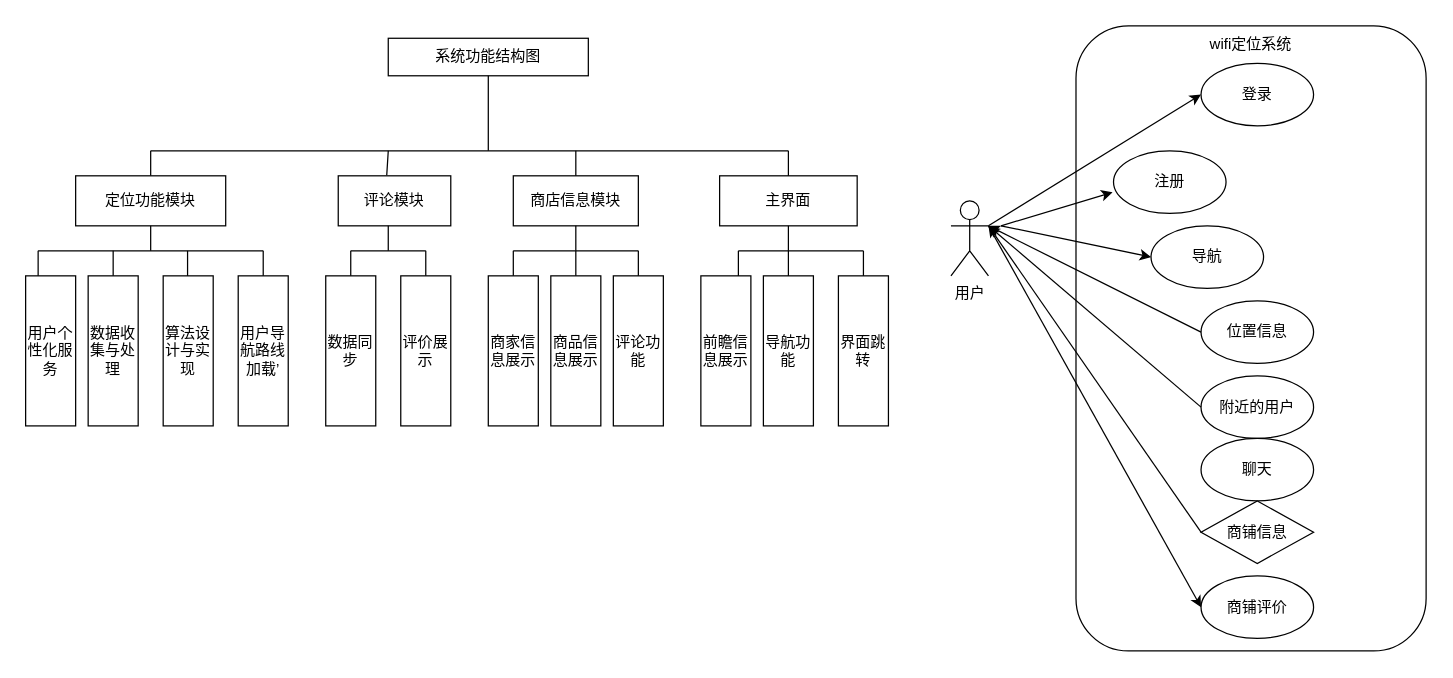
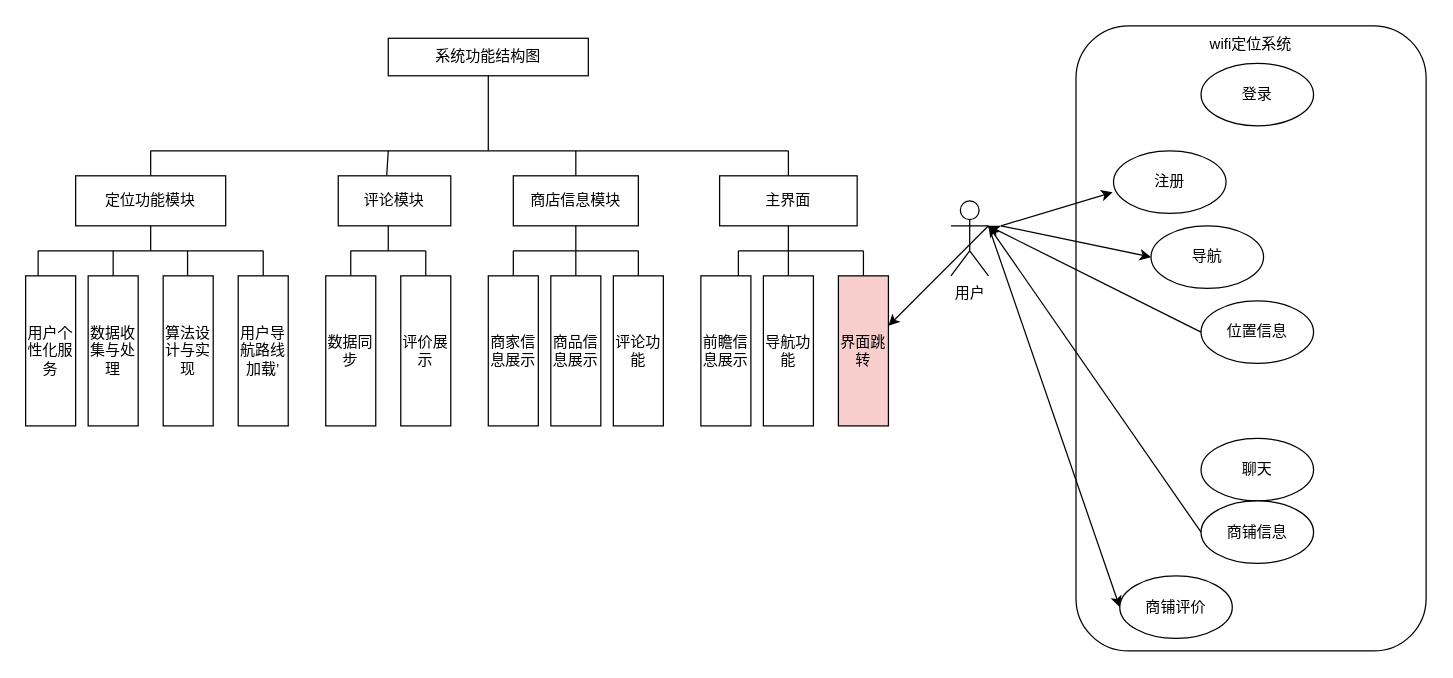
(1091, 162) -> (930, 284)
(1098, 319) -> none
(863, 351) -> (863, 351)
(1257, 407) -> none
(1257, 532) -> (1257, 532)
(1257, 607) -> (1176, 607)
